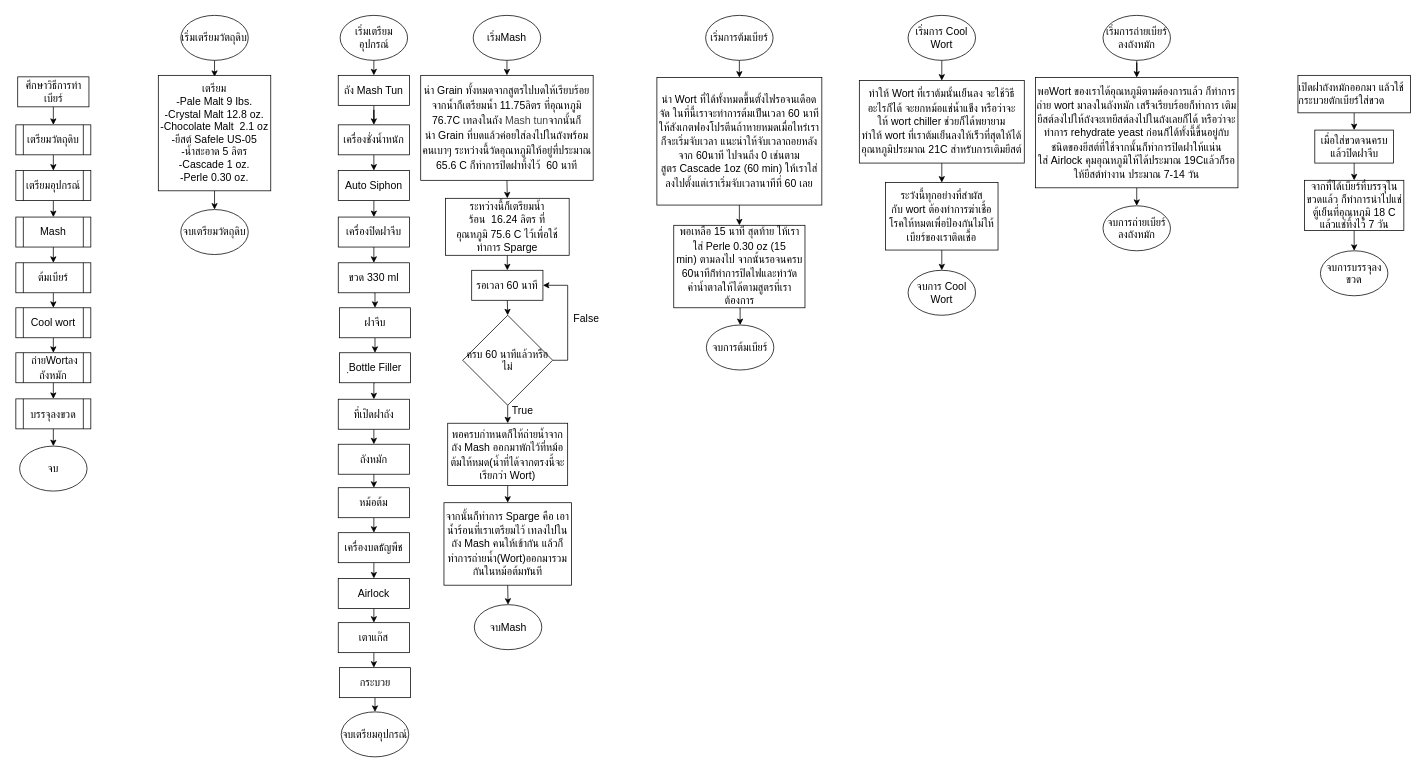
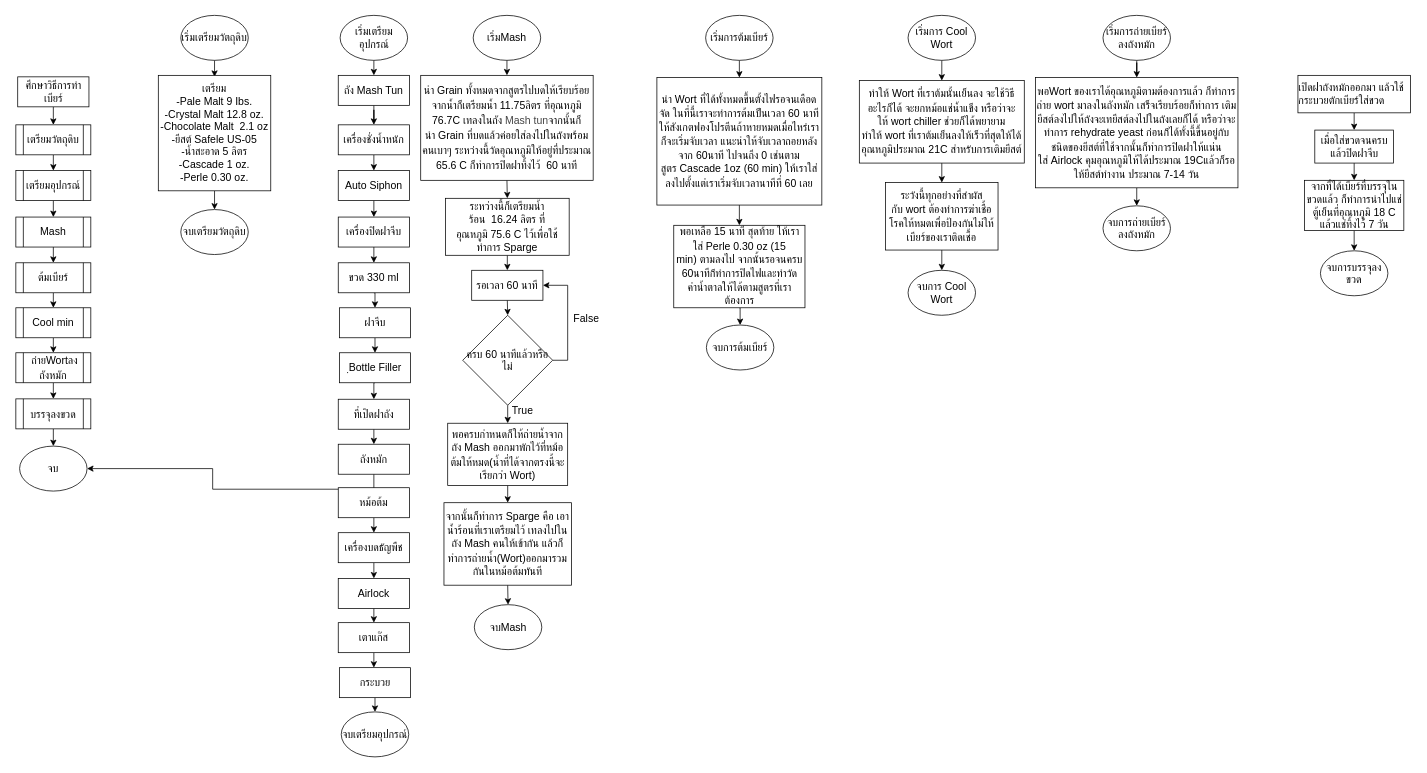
(53, 323) -> (53, 323)
(374, 481) -> (212, 482)
